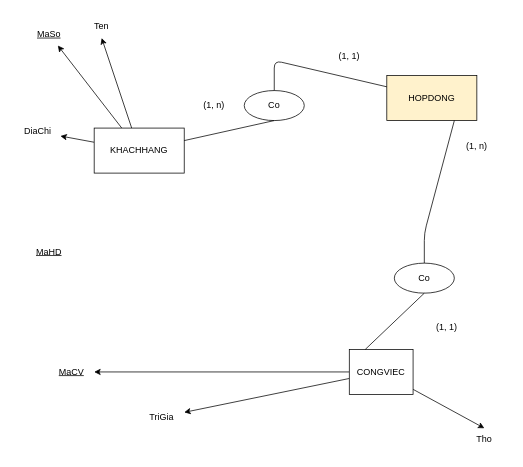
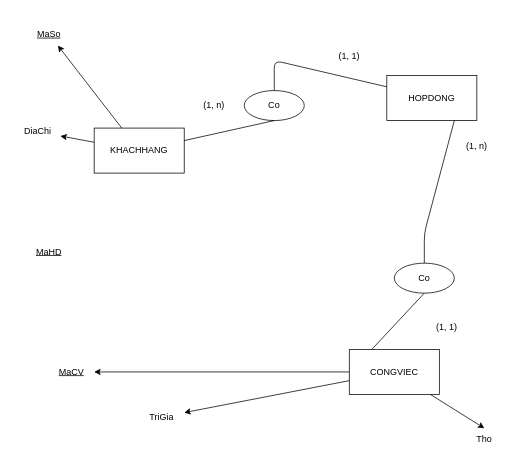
(102, 27) -> none
(117, 85) -> none
(432, 98) -> (432, 98)
(381, 372) -> (394, 372)
